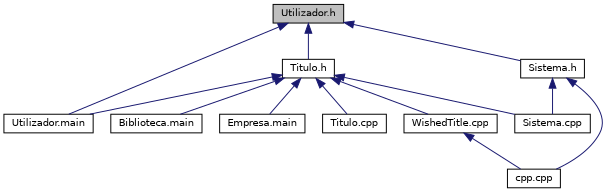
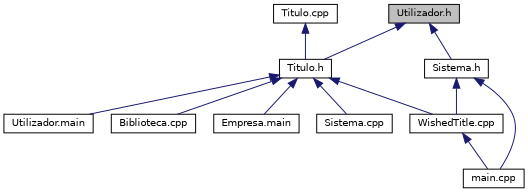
(174, 71) -> none
(335, 100) -> (305, 46)
(553, 101) -> (456, 101)
(156, 124) -> (153, 124)
(534, 178) -> (494, 178)
